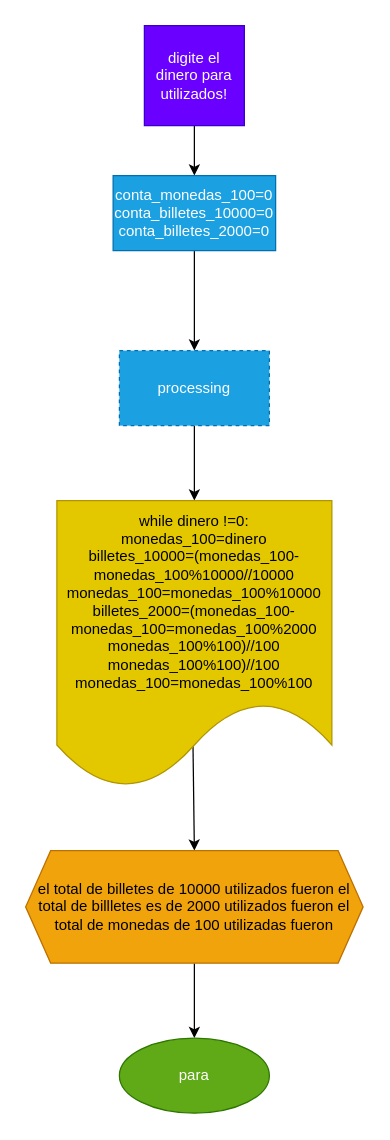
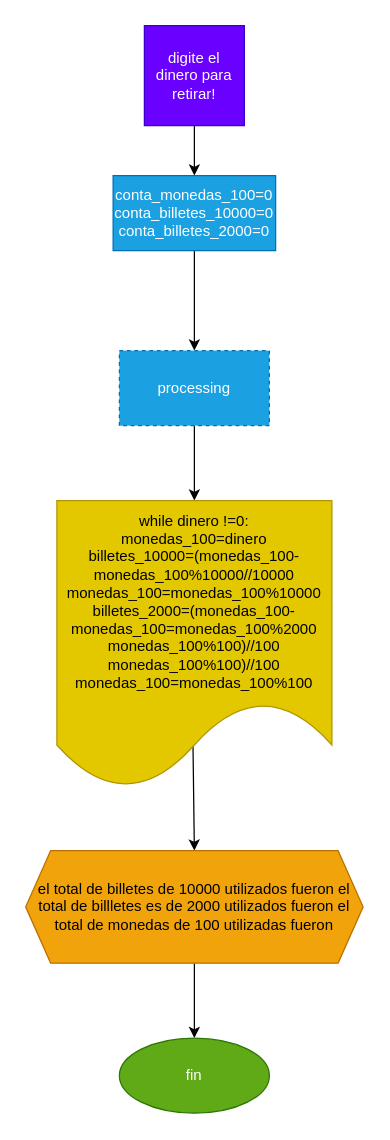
(194, 76) -> (194, 76)
(194, 1076) -> (194, 1076)
